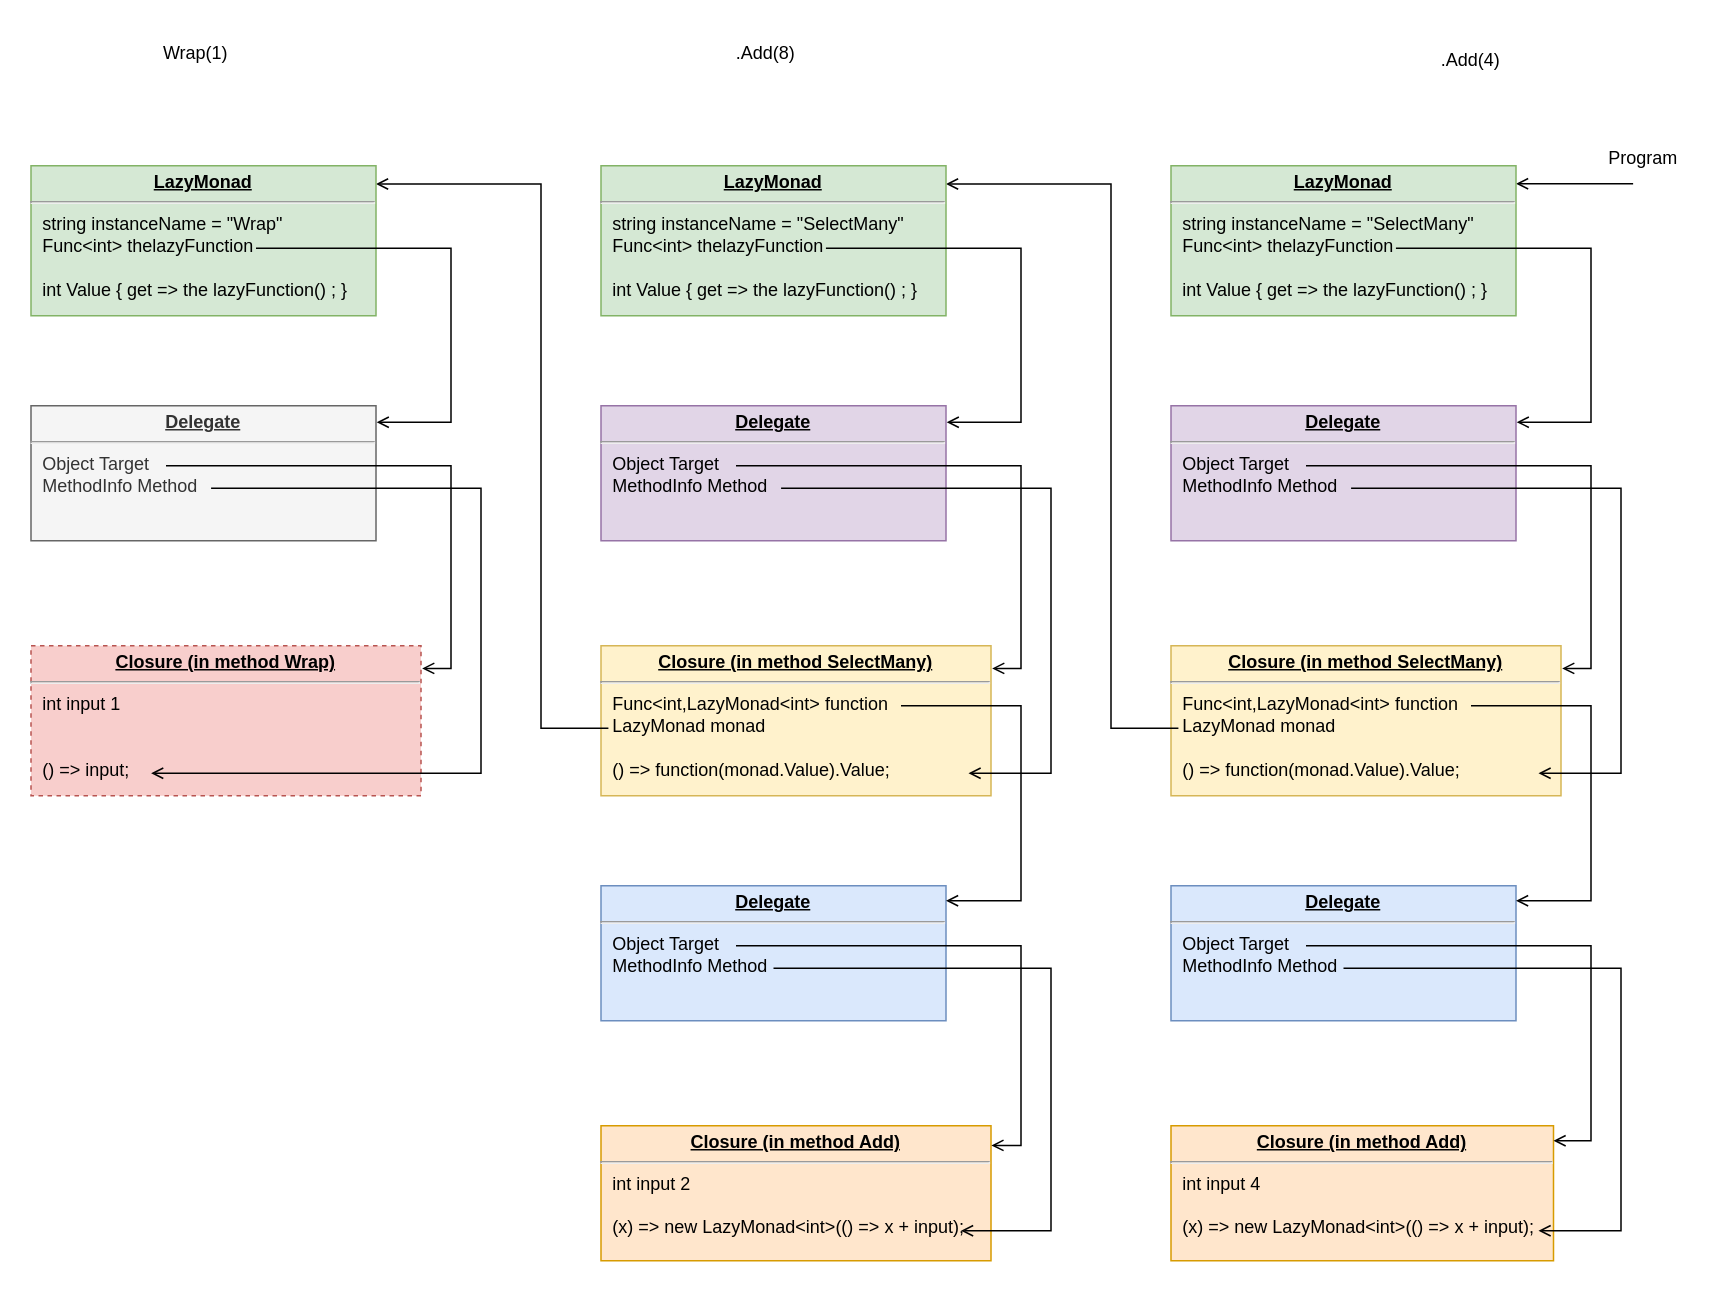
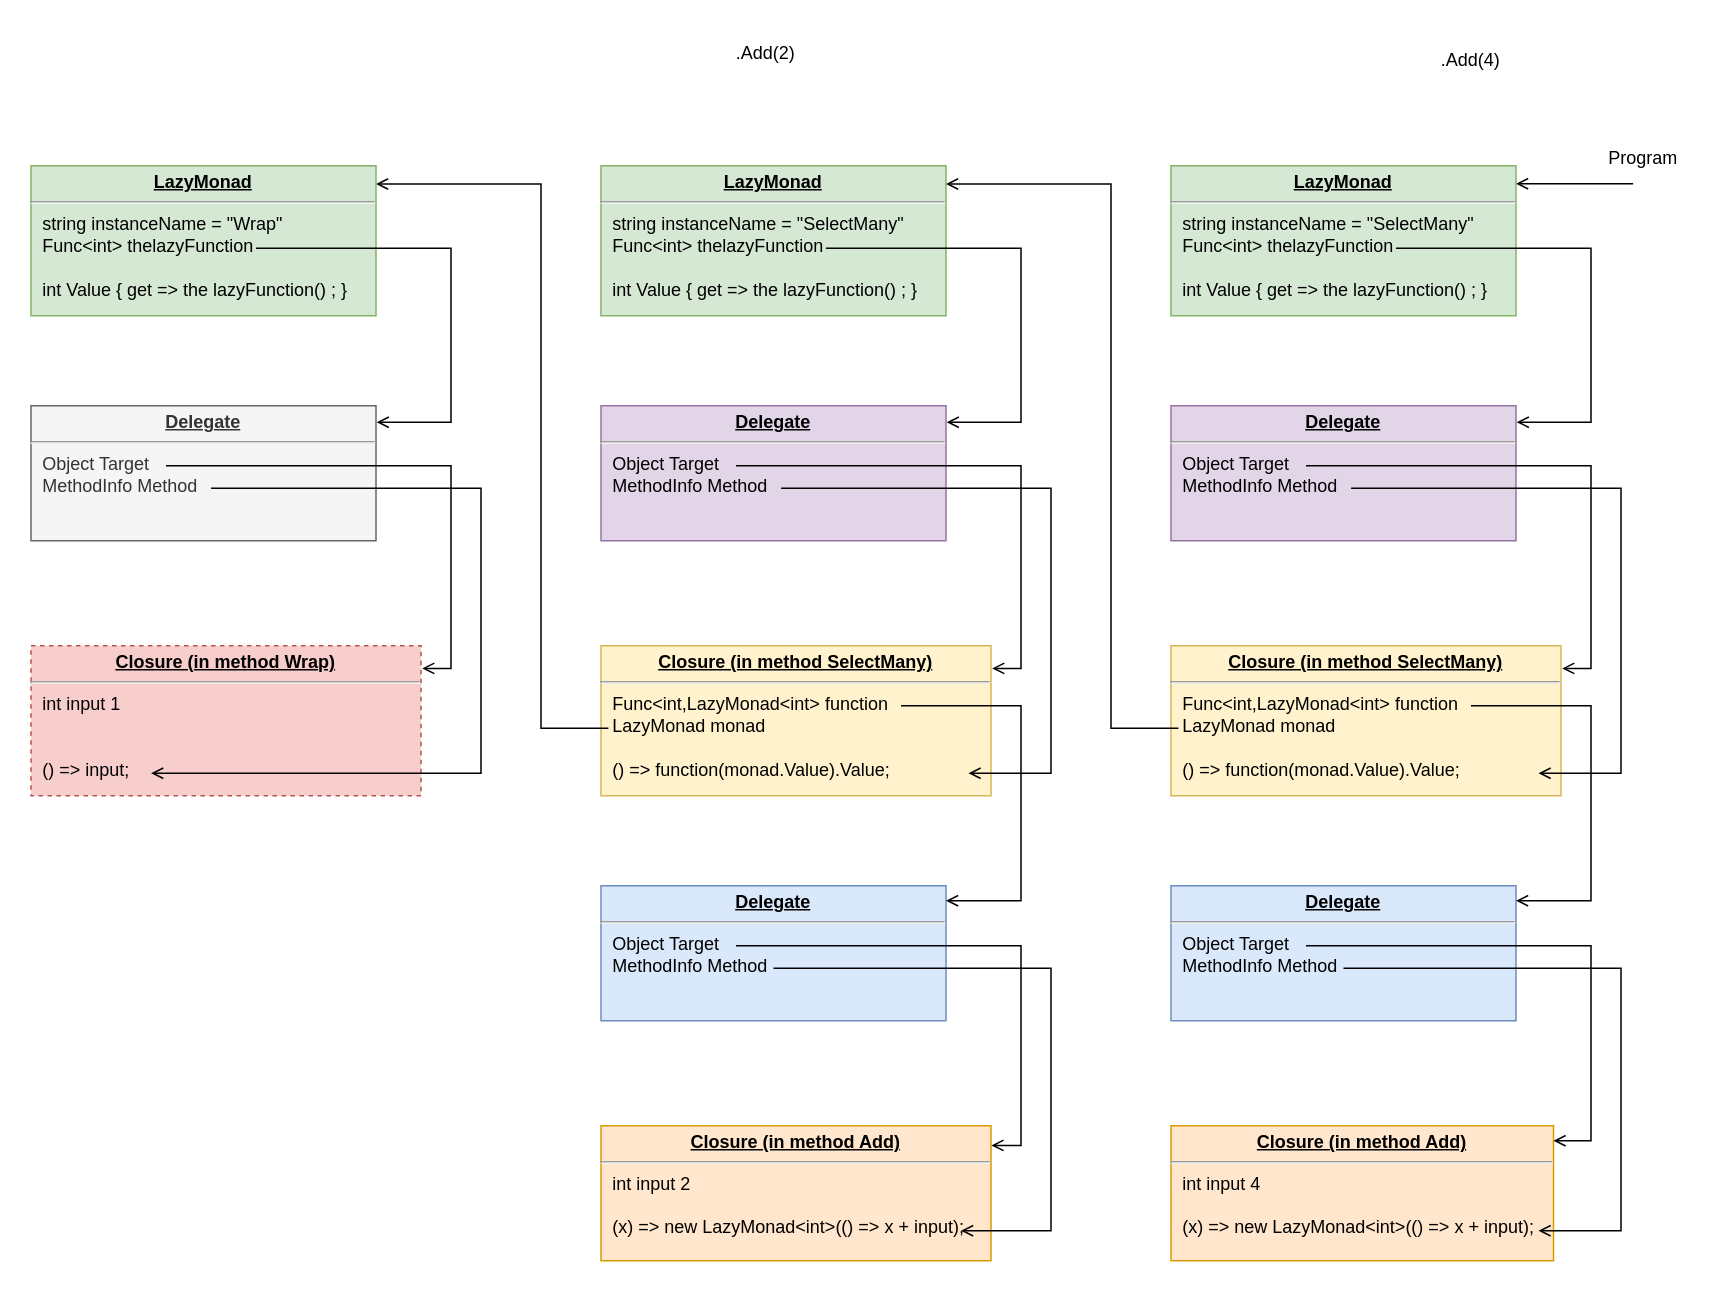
(196, 53) -> none
(766, 53) -> (766, 53)
